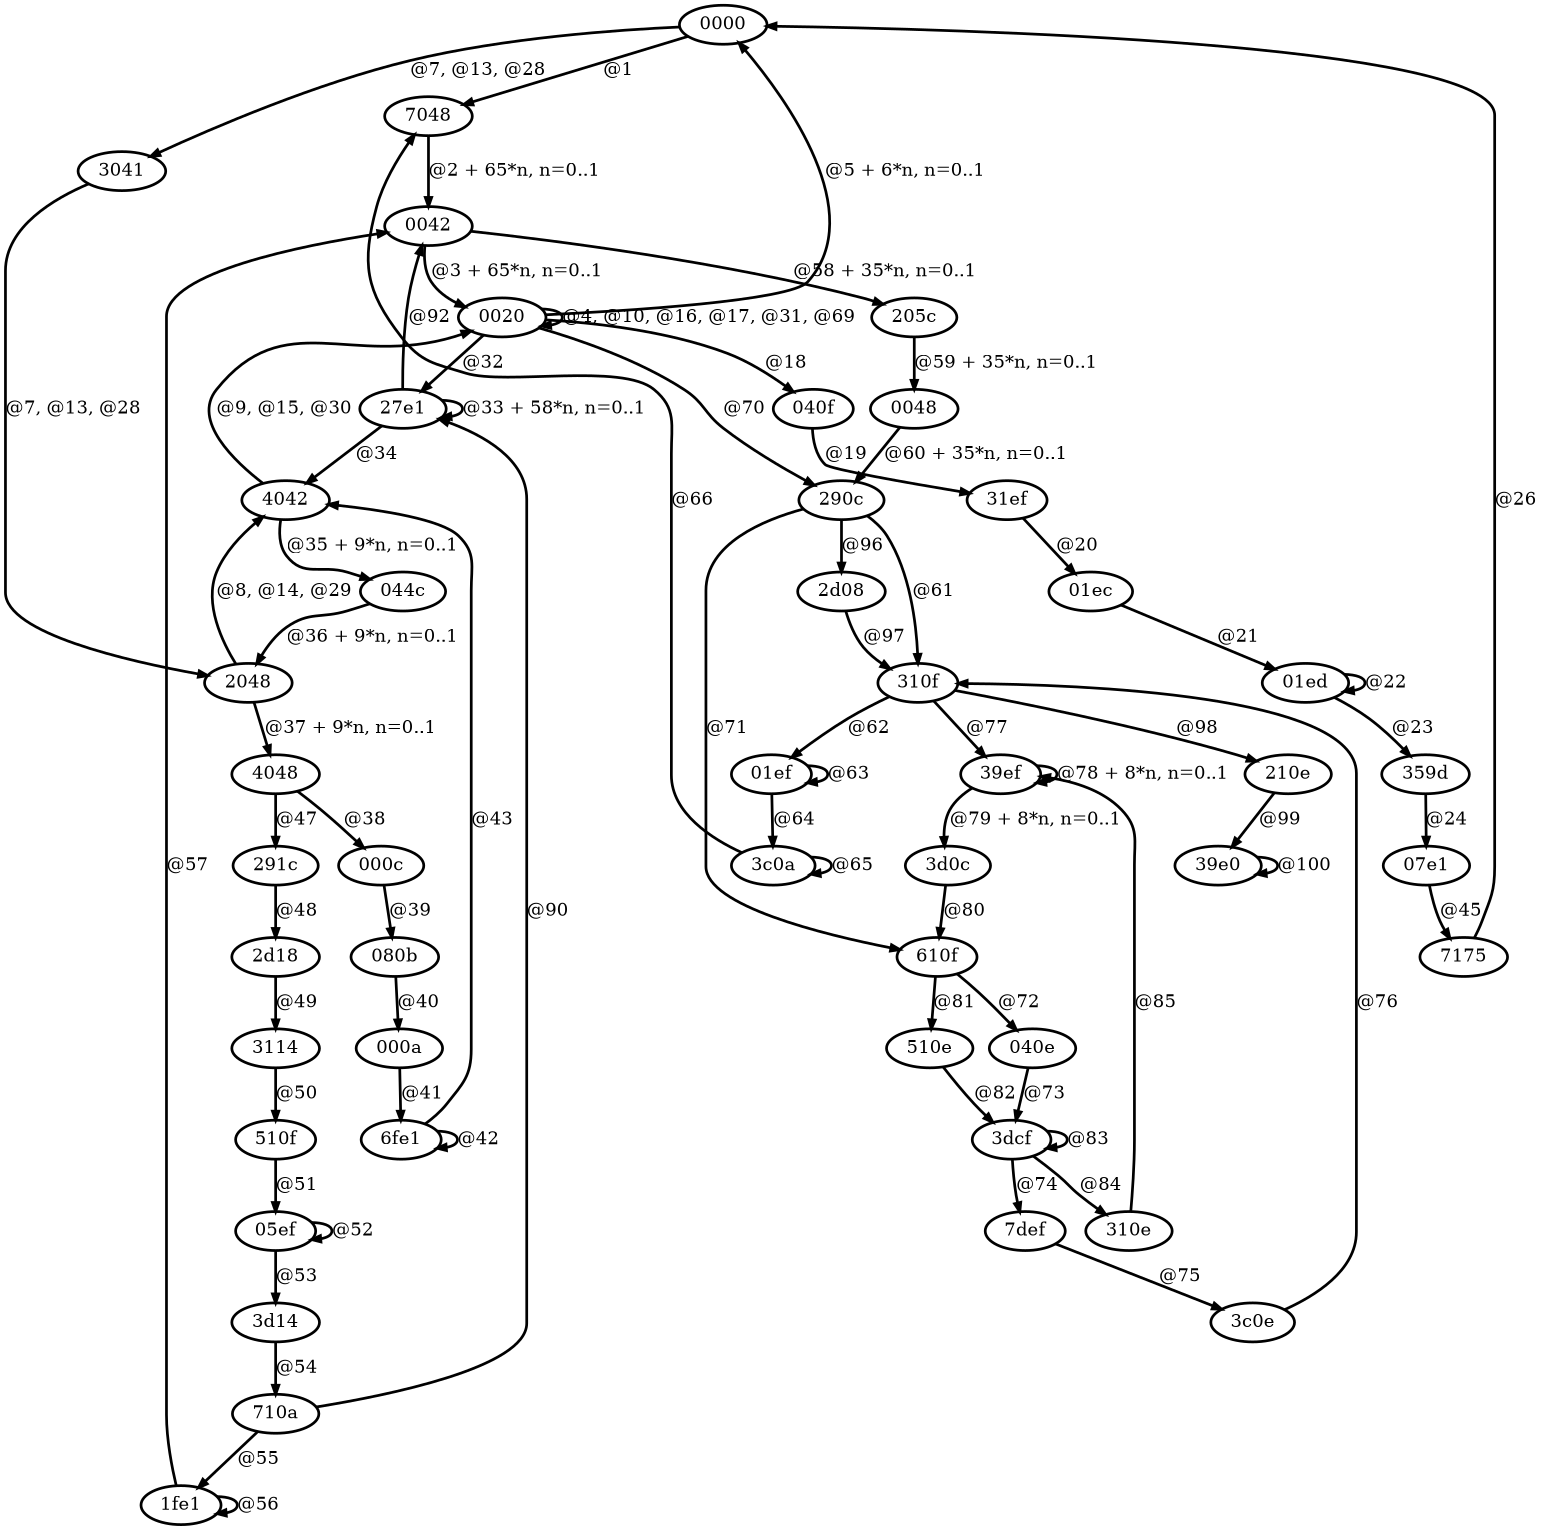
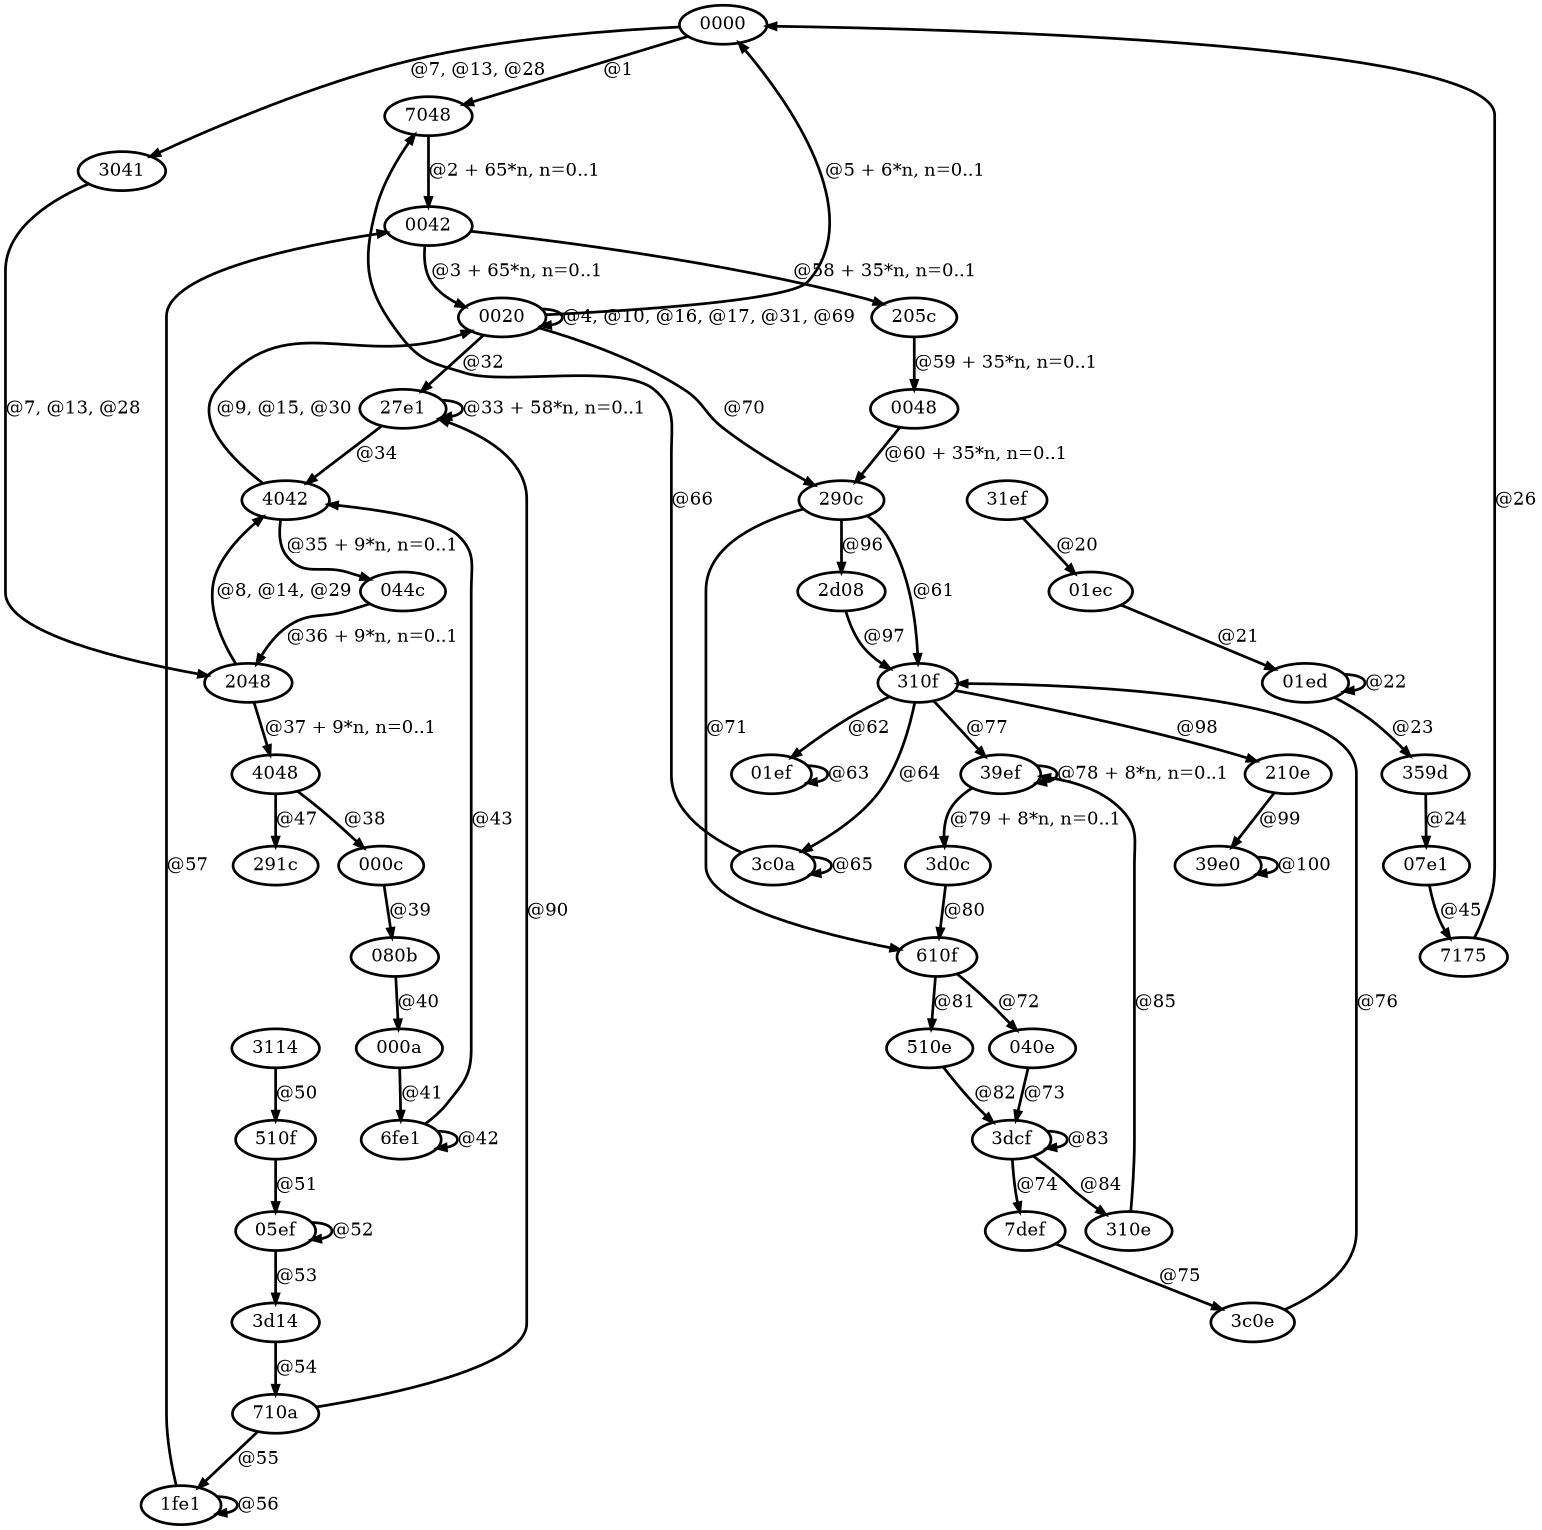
(406, 321) -> none
(813, 409) -> none
(772, 815) -> (881, 788)
(276, 957) -> none
